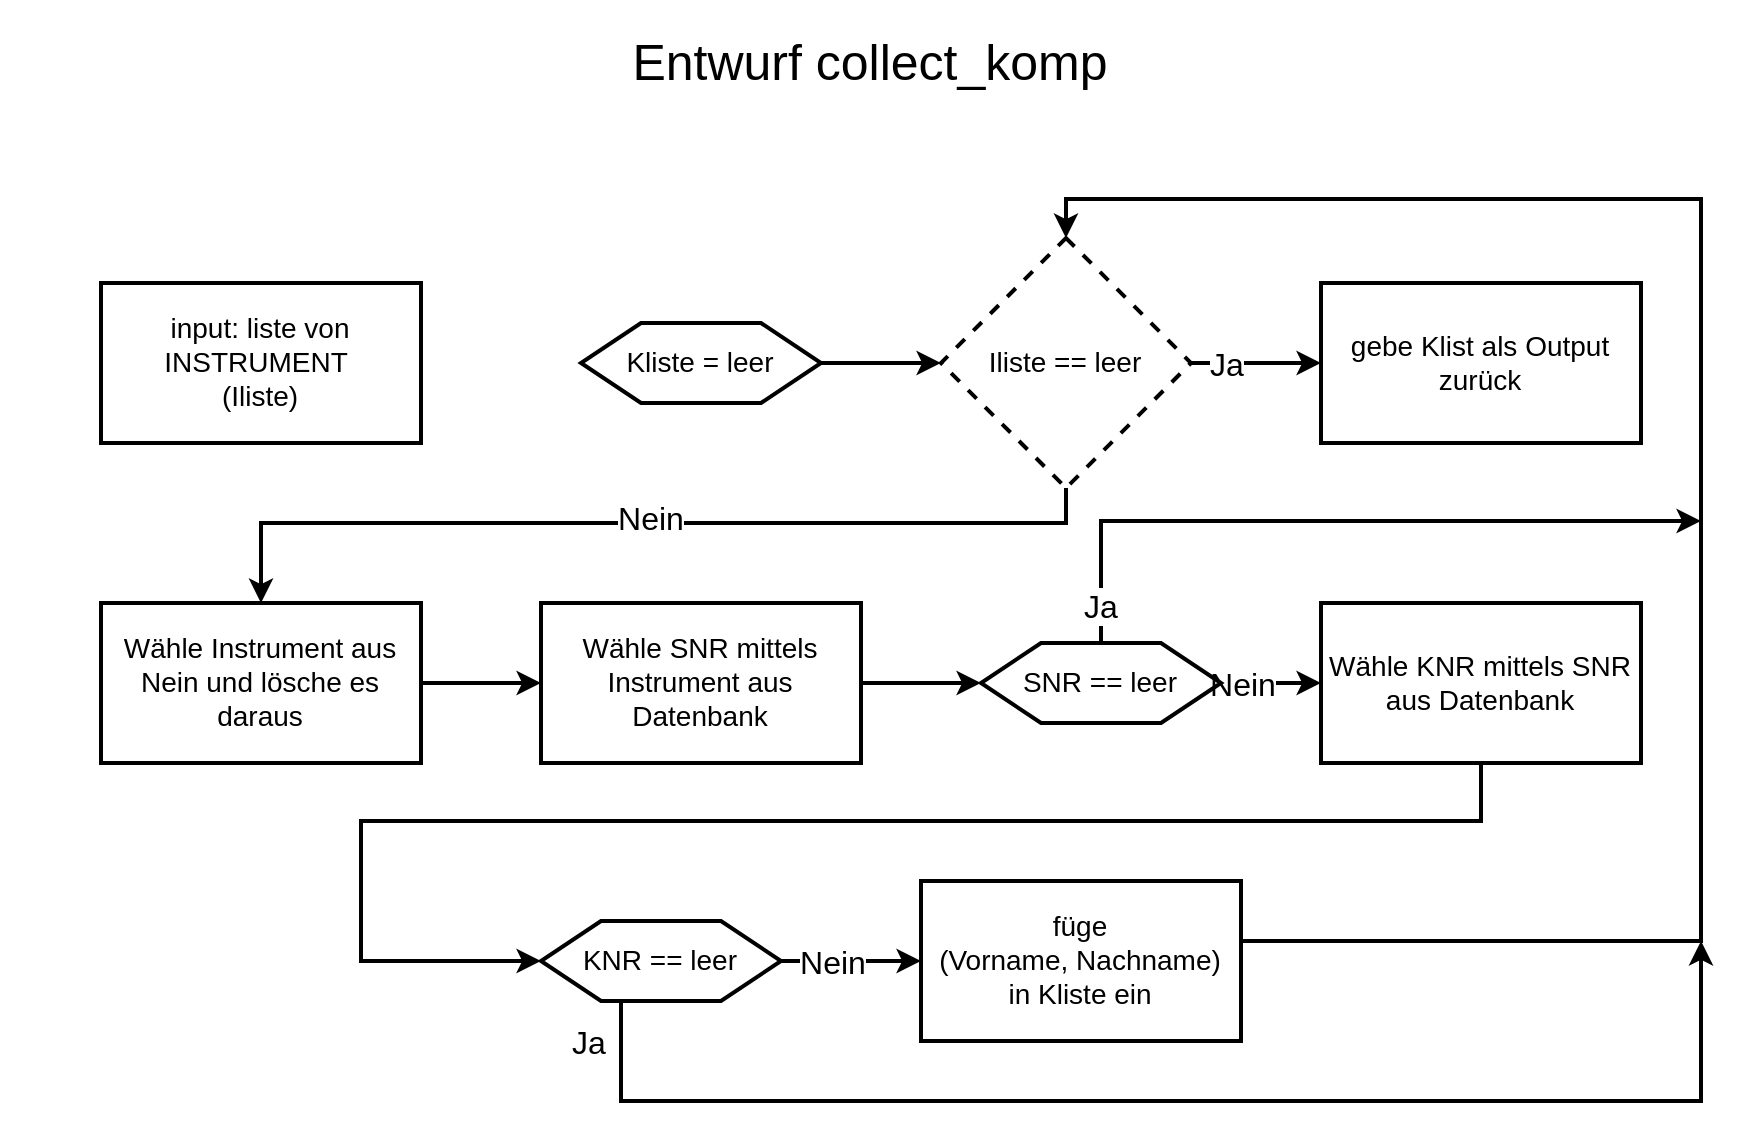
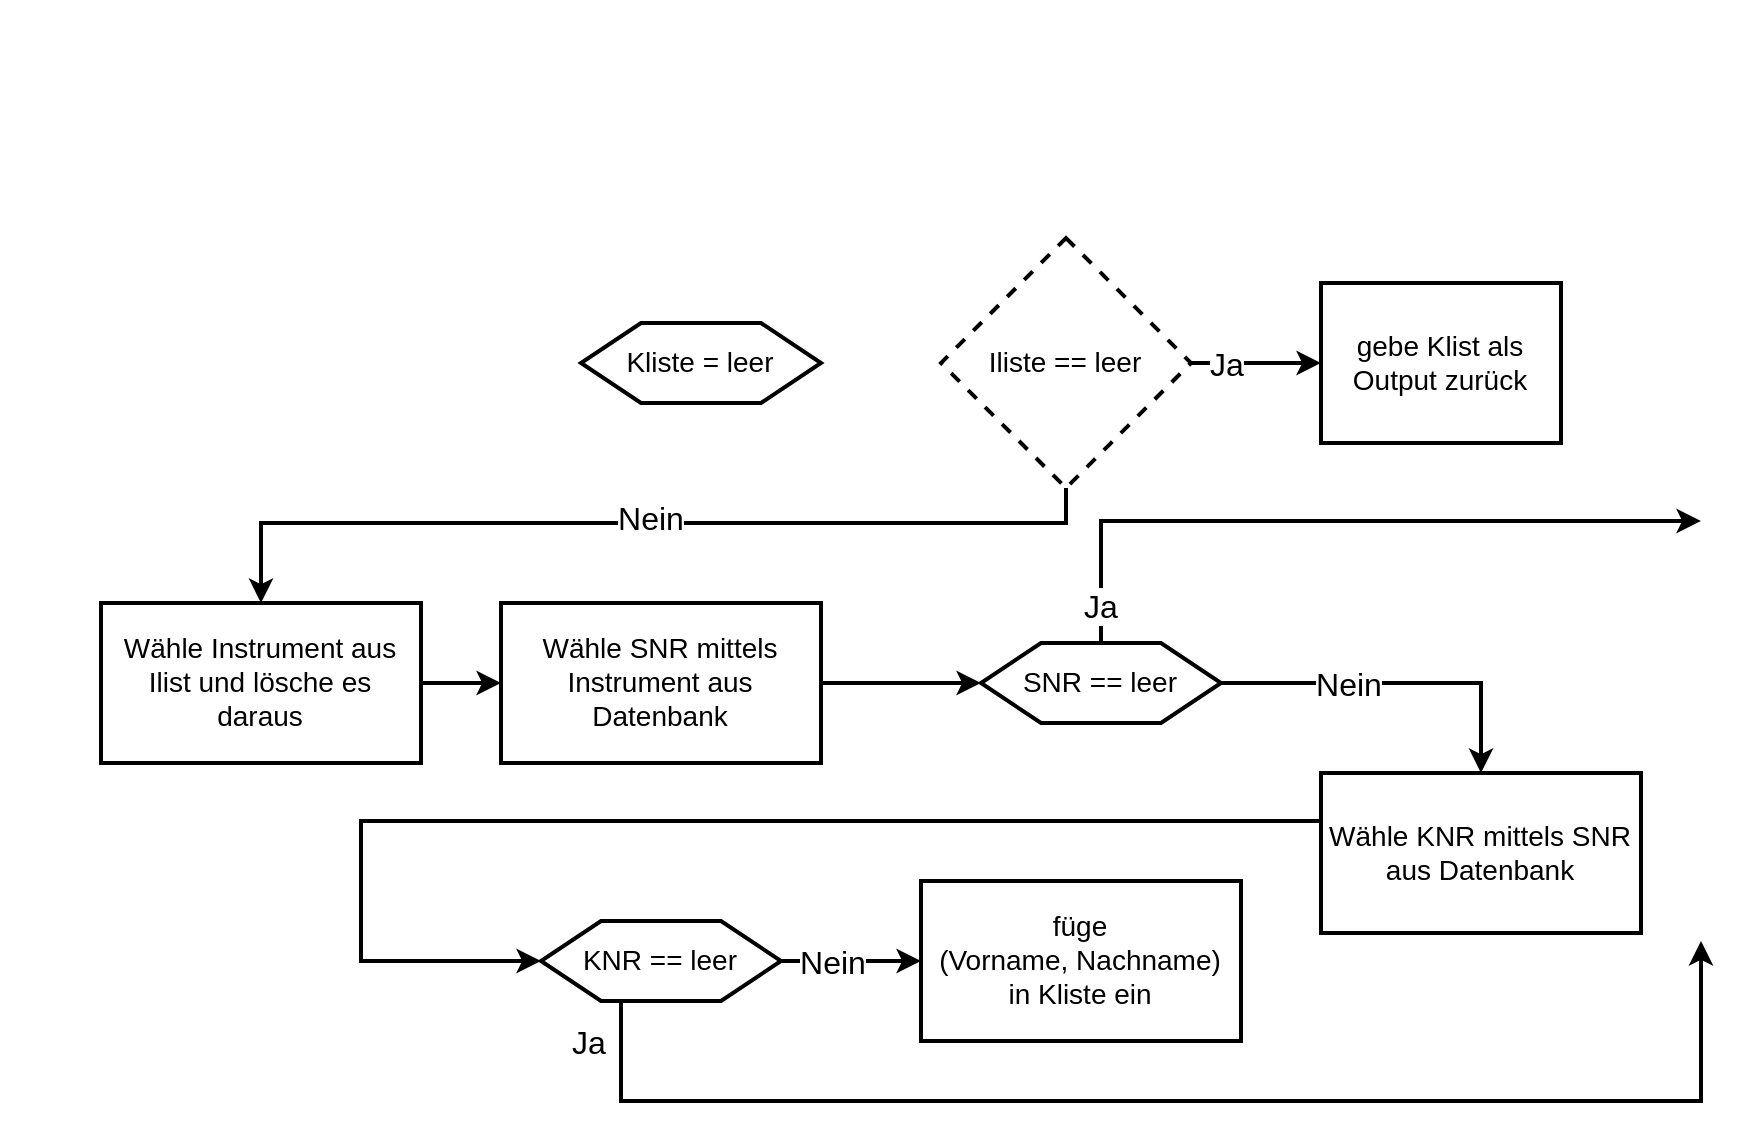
(871, 61) -> none
(261, 363) -> none
(873, 363) -> none
(1481, 363) -> (1441, 363)
(1701, 472) -> none
(261, 683) -> (261, 683)
(701, 683) -> (661, 683)
(1481, 683) -> (1481, 853)
